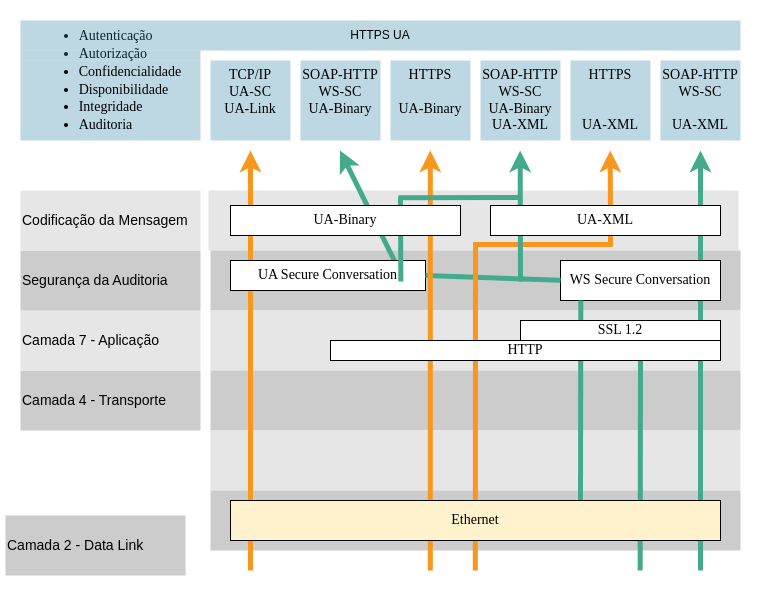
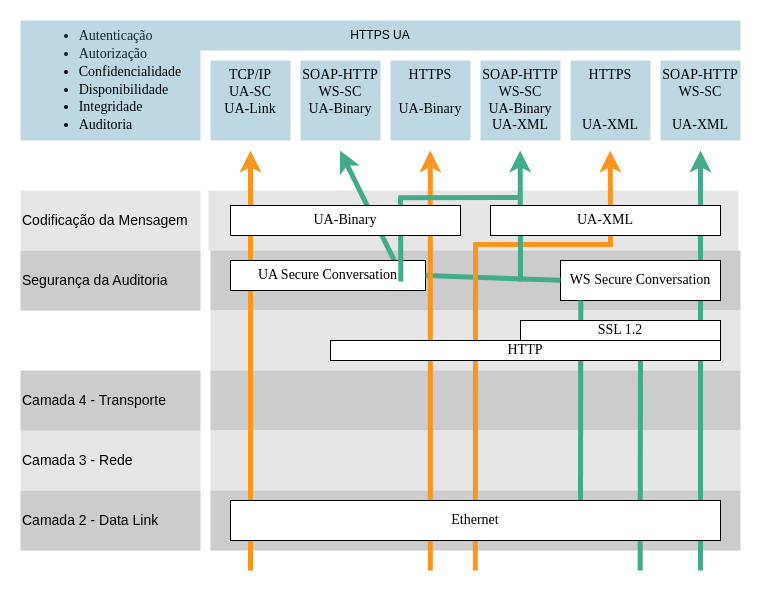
(111, 341) -> none
none -> (111, 461)
(476, 521) -> (476, 521)
(96, 546) -> (111, 521)
